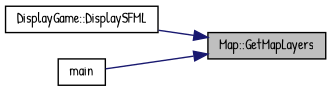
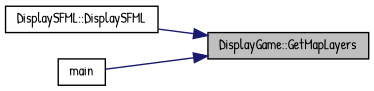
(82, 19) -> (82, 19)
(267, 46) -> (288, 46)
